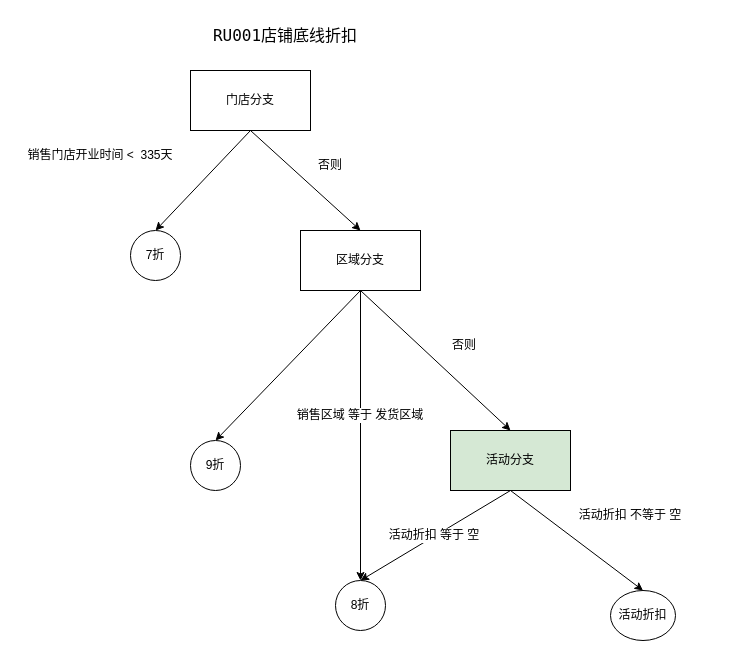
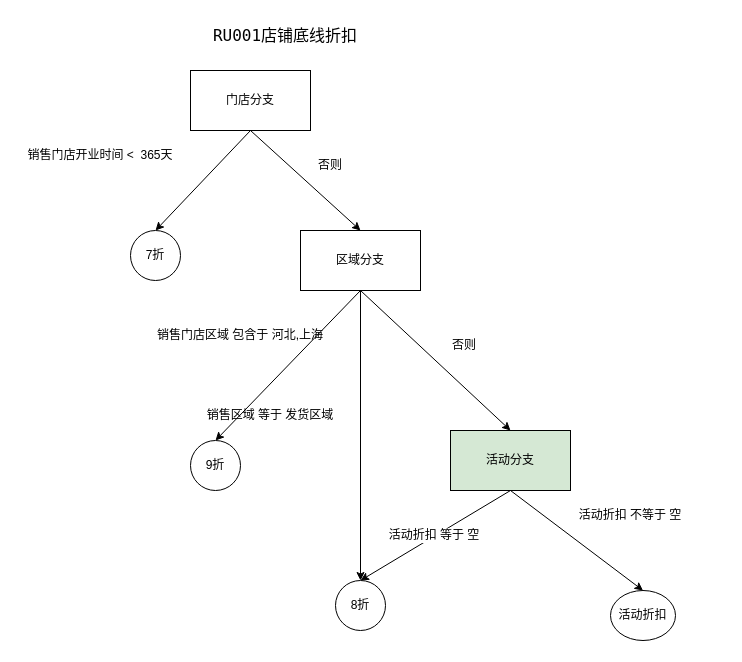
(101, 156) -> (101, 156)
none -> (241, 336)
(361, 416) -> (271, 416)
